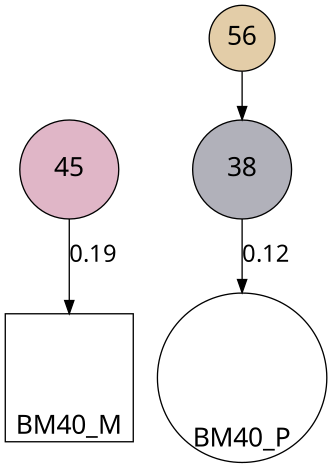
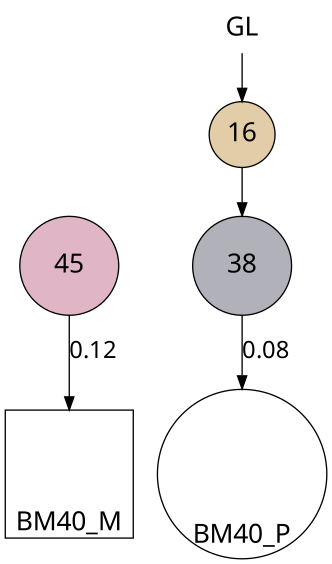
none -> (242, 29)
(242, 38) -> (242, 135)
(94, 256) -> (94, 352)
(267, 256) -> (267, 352)
